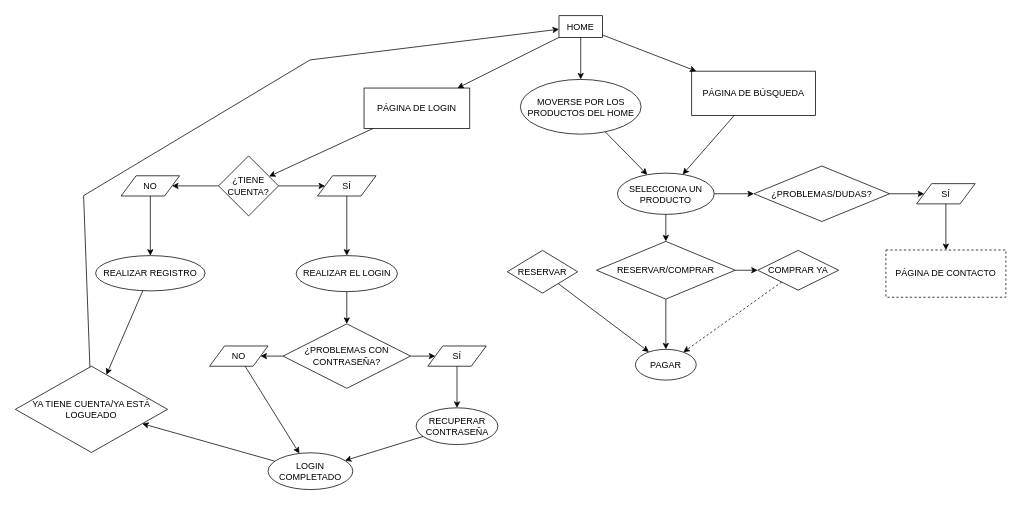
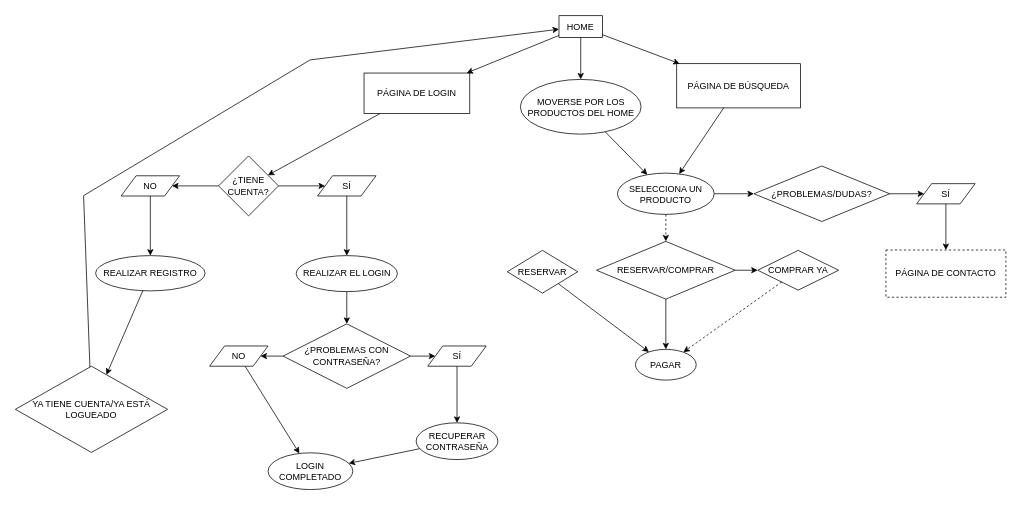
(754, 93) -> (739, 86)
(417, 108) -> (417, 93)
(666, 225) -> (666, 225)
(457, 426) -> (457, 441)
(211, 443) -> none
